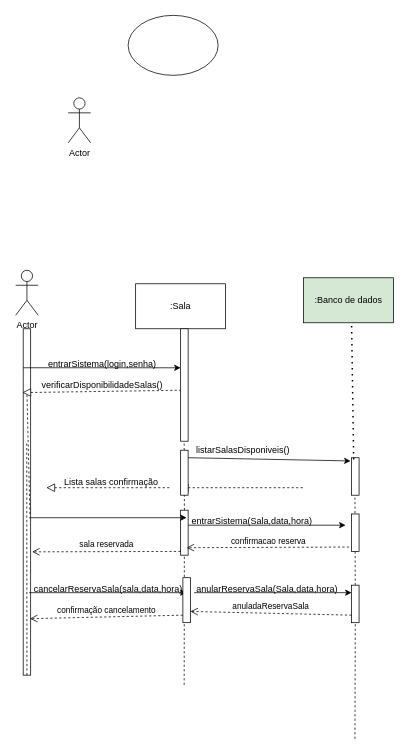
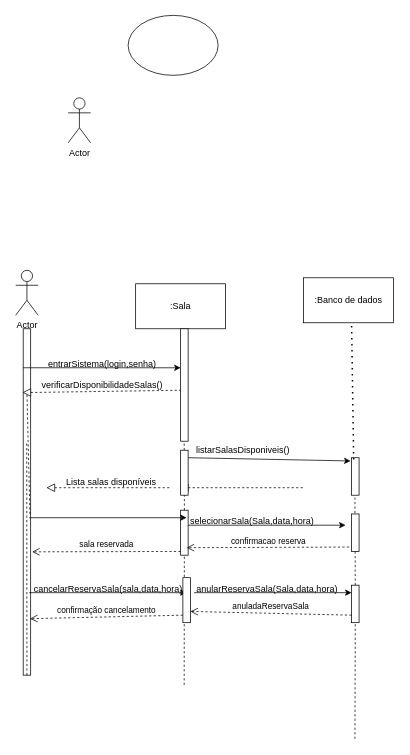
(348, 300) -> (348, 300)
(111, 483) -> (111, 483)
(252, 522) -> (252, 522)
